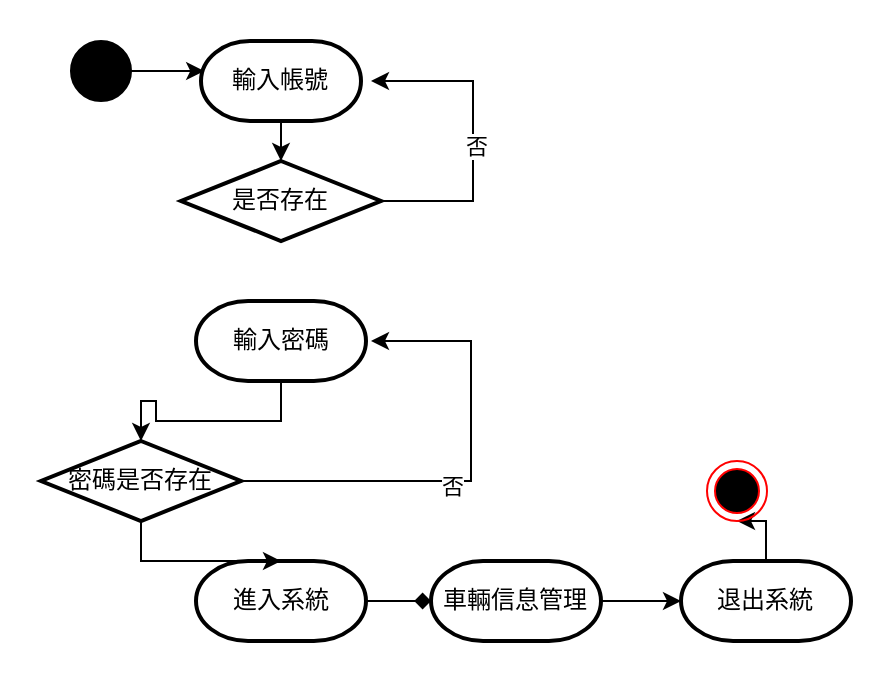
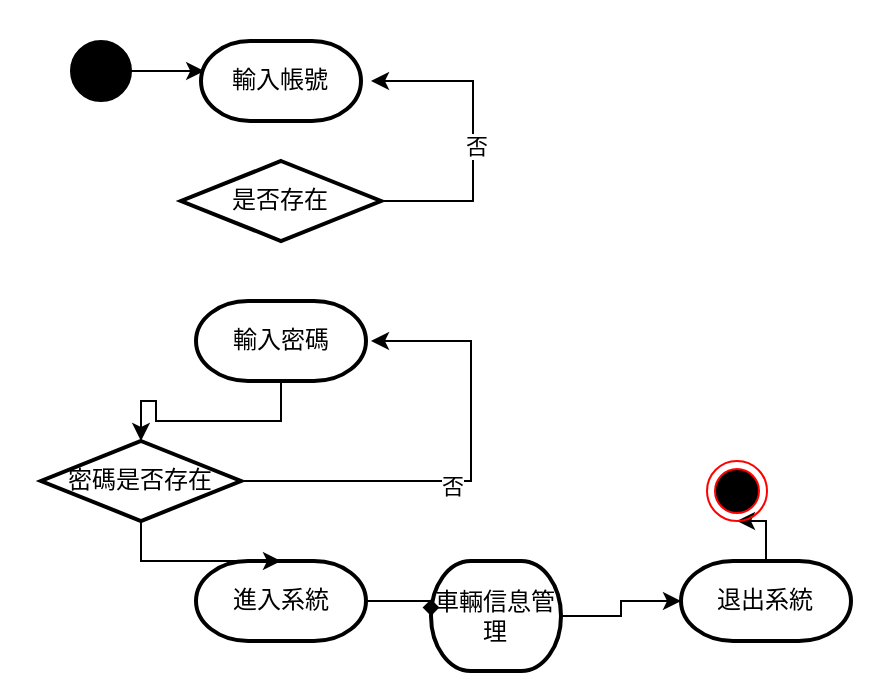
(281, 134) -> none
(516, 601) -> (496, 616)
